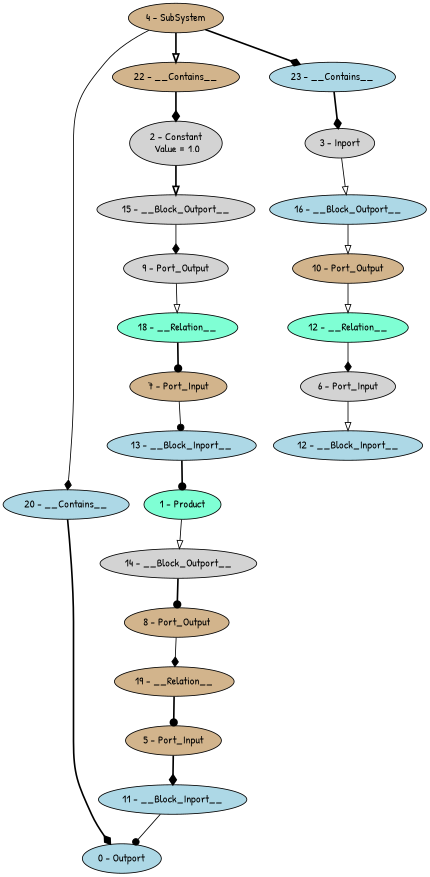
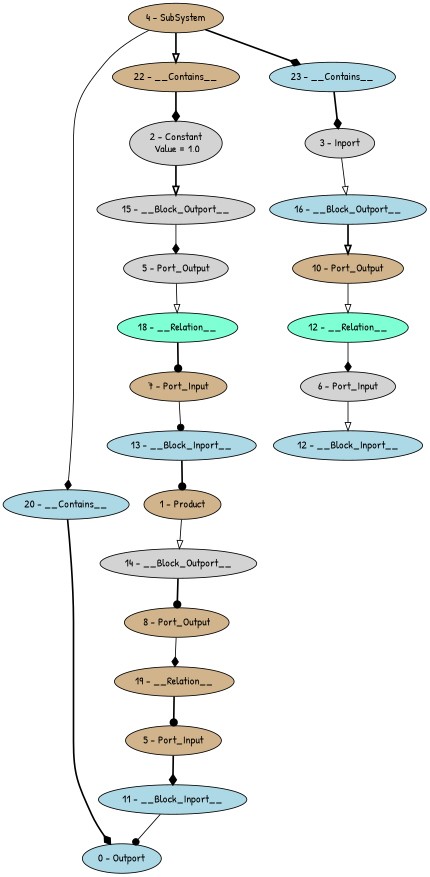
(348, 235) -> (348, 235)
(176, 269) -> (176, 269)
(182, 505) -> (182, 505)
